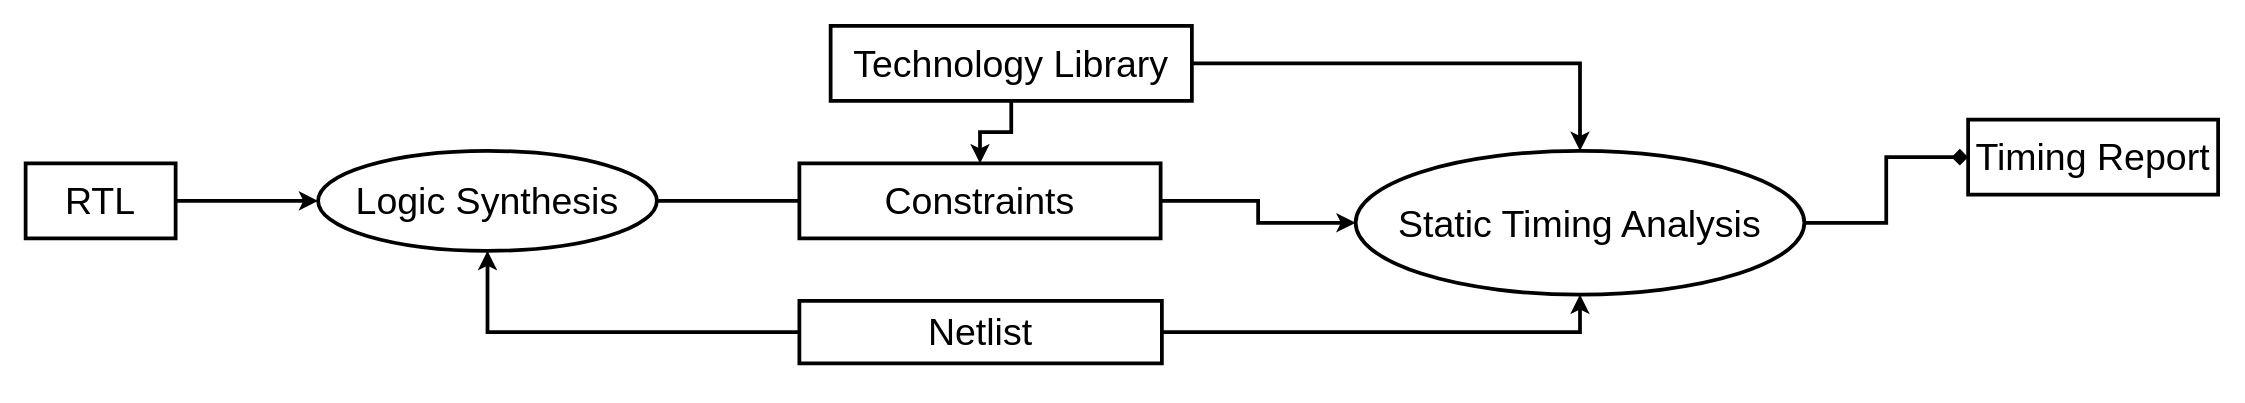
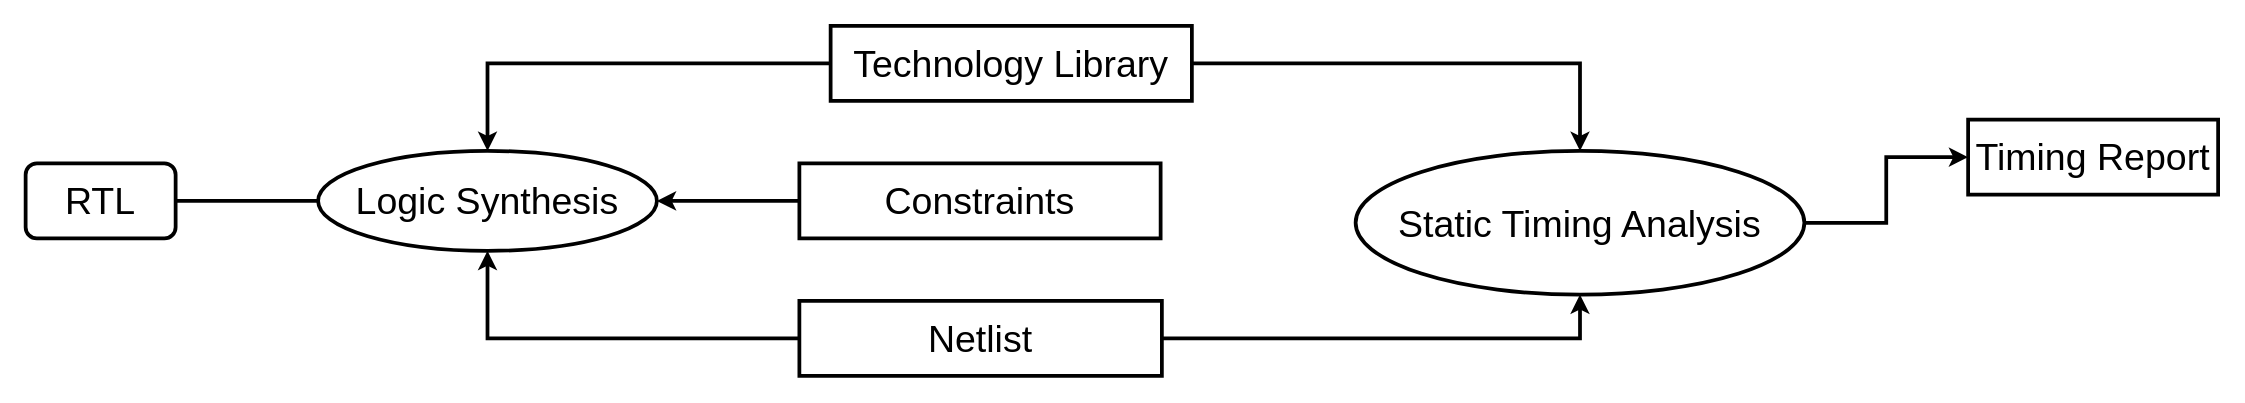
(1002, 132) -> (622, 63)
(1952, 157) -> (1952, 157)
(101, 201) -> (101, 201)
(302, 201) -> (308, 201)
(666, 201) -> (672, 201)
(1258, 205) -> none
(981, 332) -> (981, 338)
